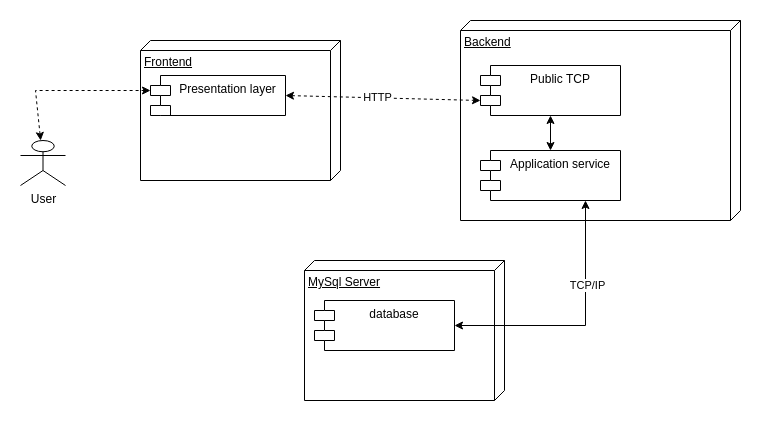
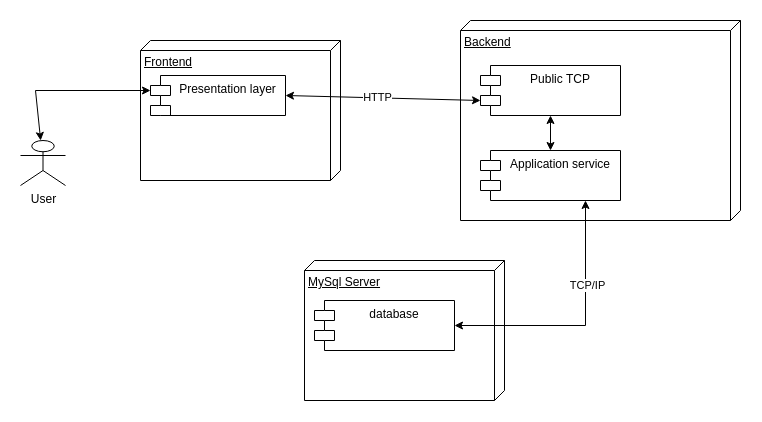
(69, 91) -> (69, 91)
(431, 99) -> (431, 99)
